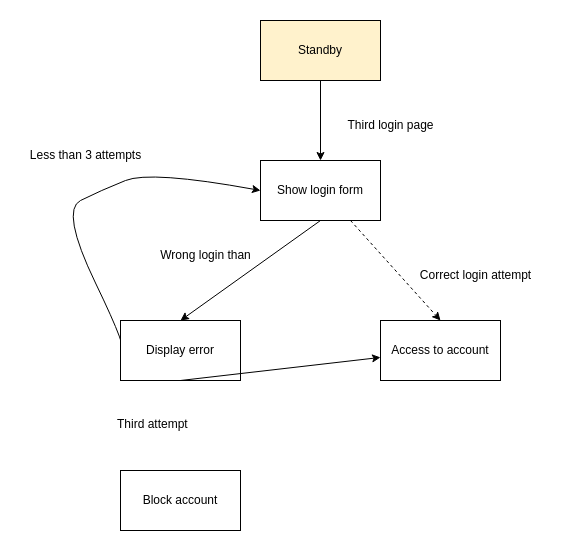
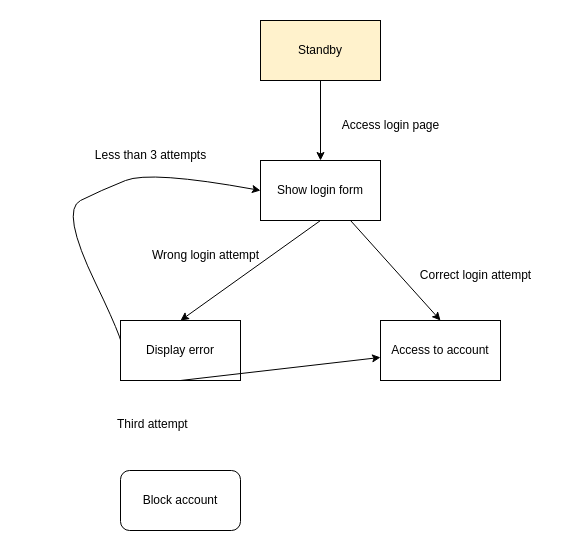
(391, 126) -> (391, 126)
(86, 156) -> (151, 156)
(206, 256) -> (206, 256)
(393, 268) -> (393, 268)
(181, 501) -> (181, 501)
